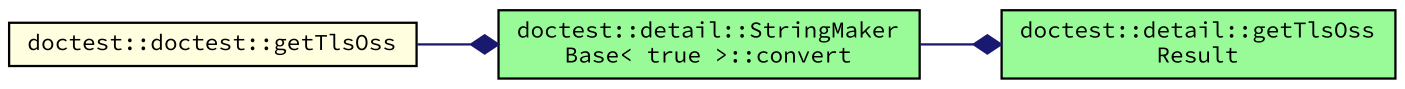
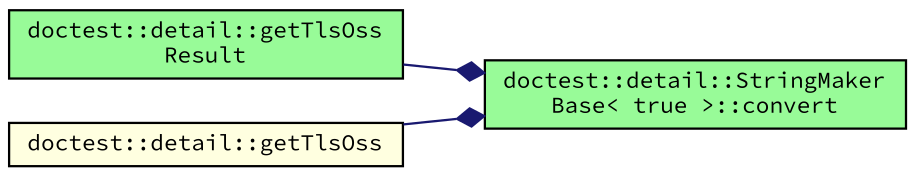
(213, 44) -> (206, 145)
(947, 44) -> (430, 67)
